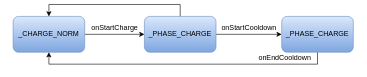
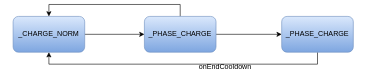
(114, 29) -> none
(249, 29) -> none
(285, 59) -> (225, 68)
